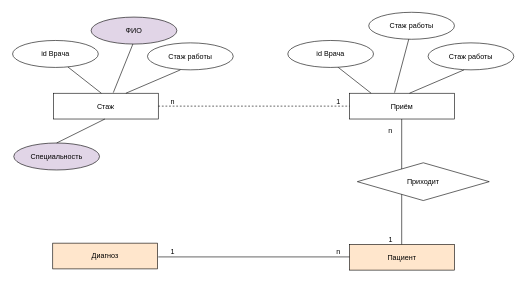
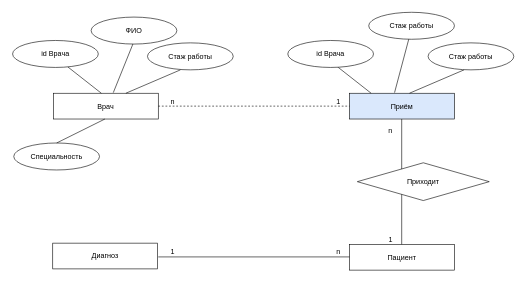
(134, 31) -> (134, 31)
(402, 106) -> (402, 106)
(106, 107) -> (106, 107)
(56, 157) -> (56, 157)
(105, 256) -> (105, 256)
(402, 257) -> (402, 257)
